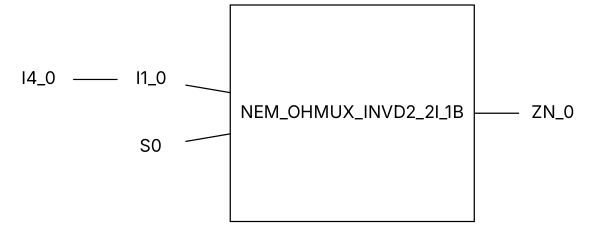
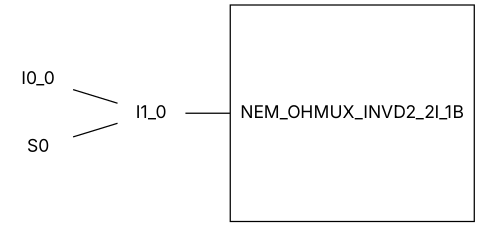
(39, 79) -> (39, 79)
(553, 113) -> none
(208, 138) -> (95, 130)
